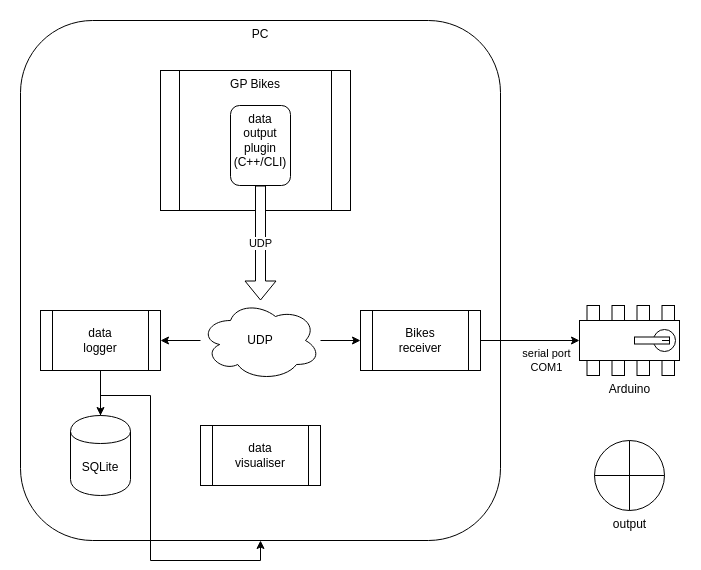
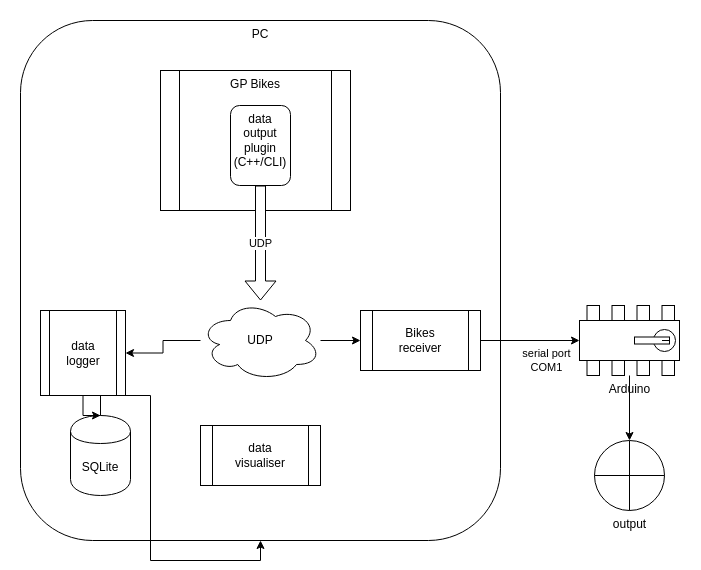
(101, 341) -> (83, 353)
none -> (630, 405)
